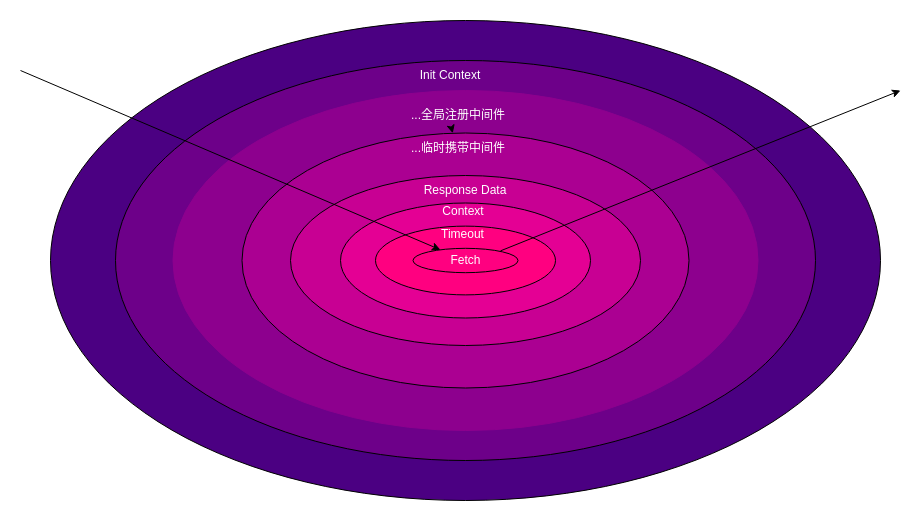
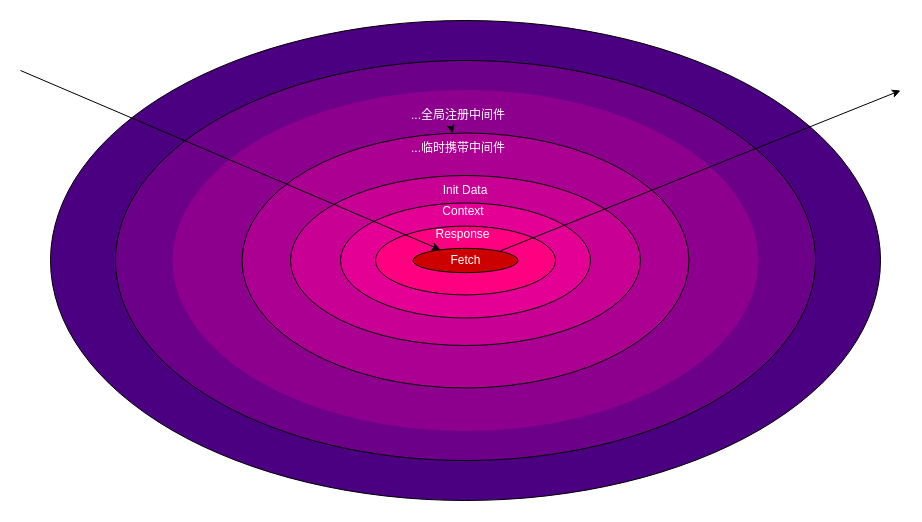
(451, 76) -> none
(466, 191) -> (466, 191)
(463, 235) -> (463, 235)
(466, 261) -> (466, 261)
